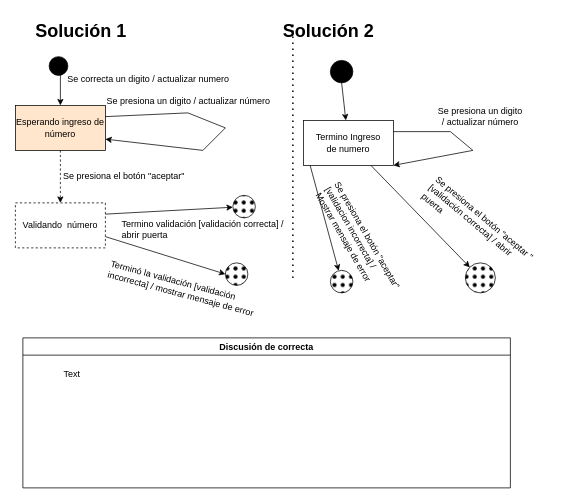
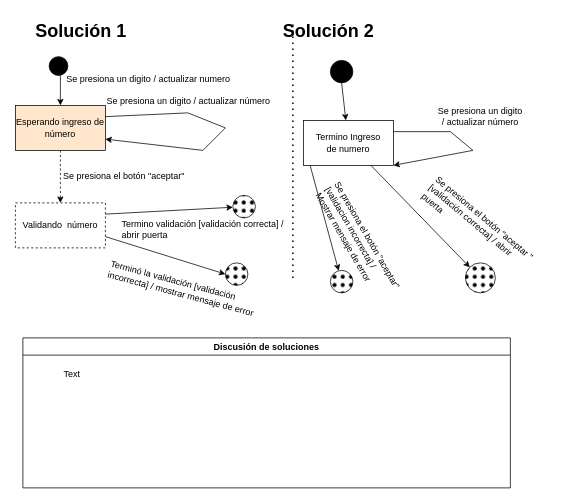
(149, 79) -> (149, 79)
(267, 347) -> (267, 347)
